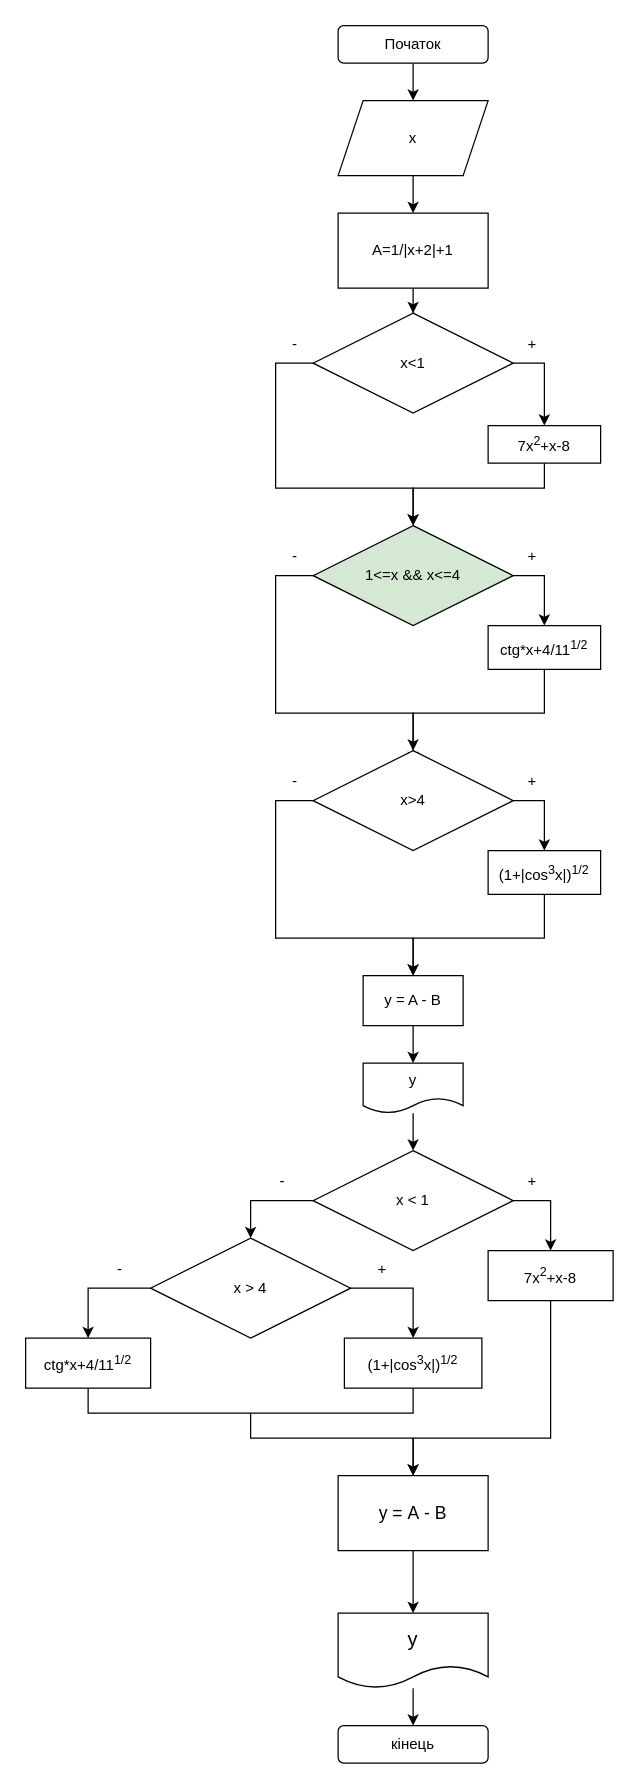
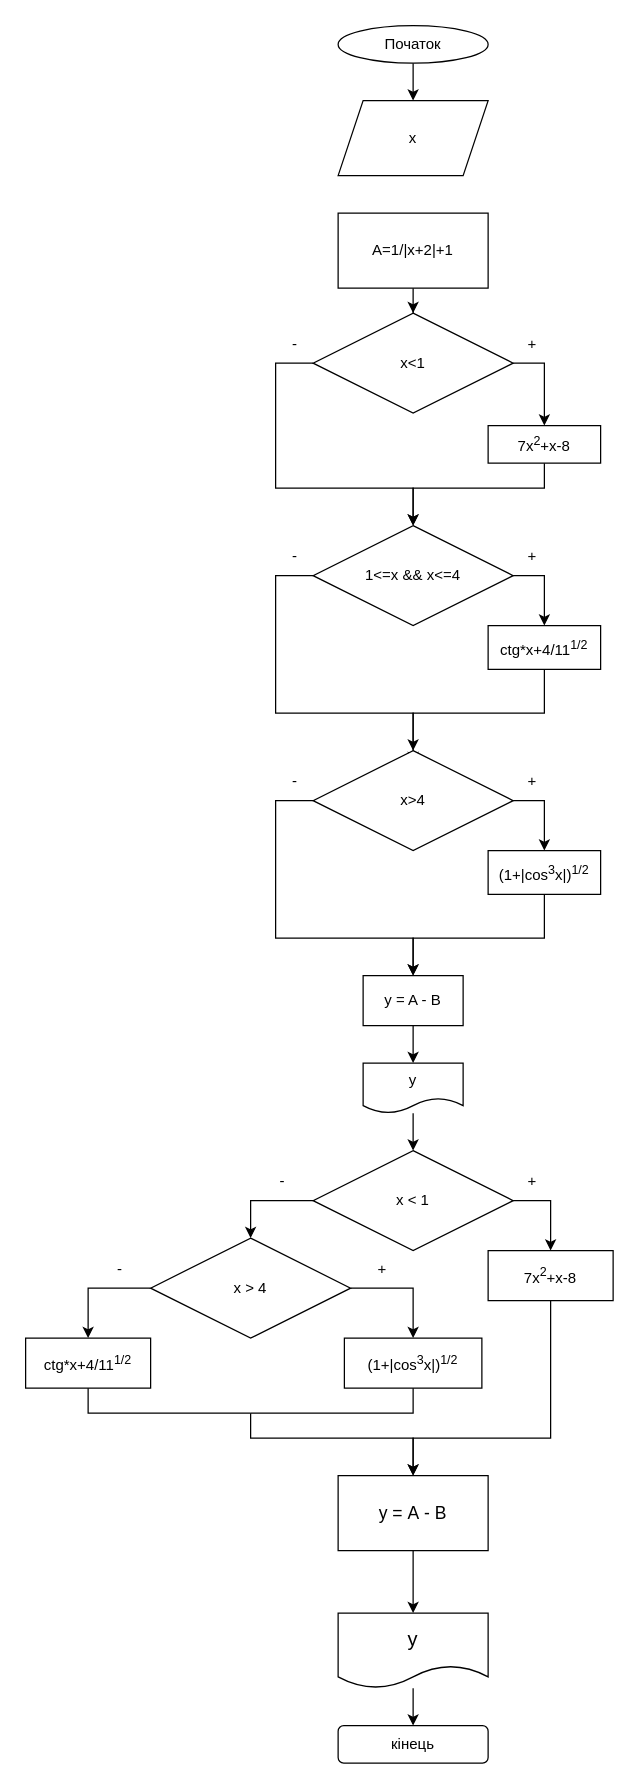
(413, 44) -> (413, 44)
(413, 199) -> none
(413, 576) -> (413, 576)
